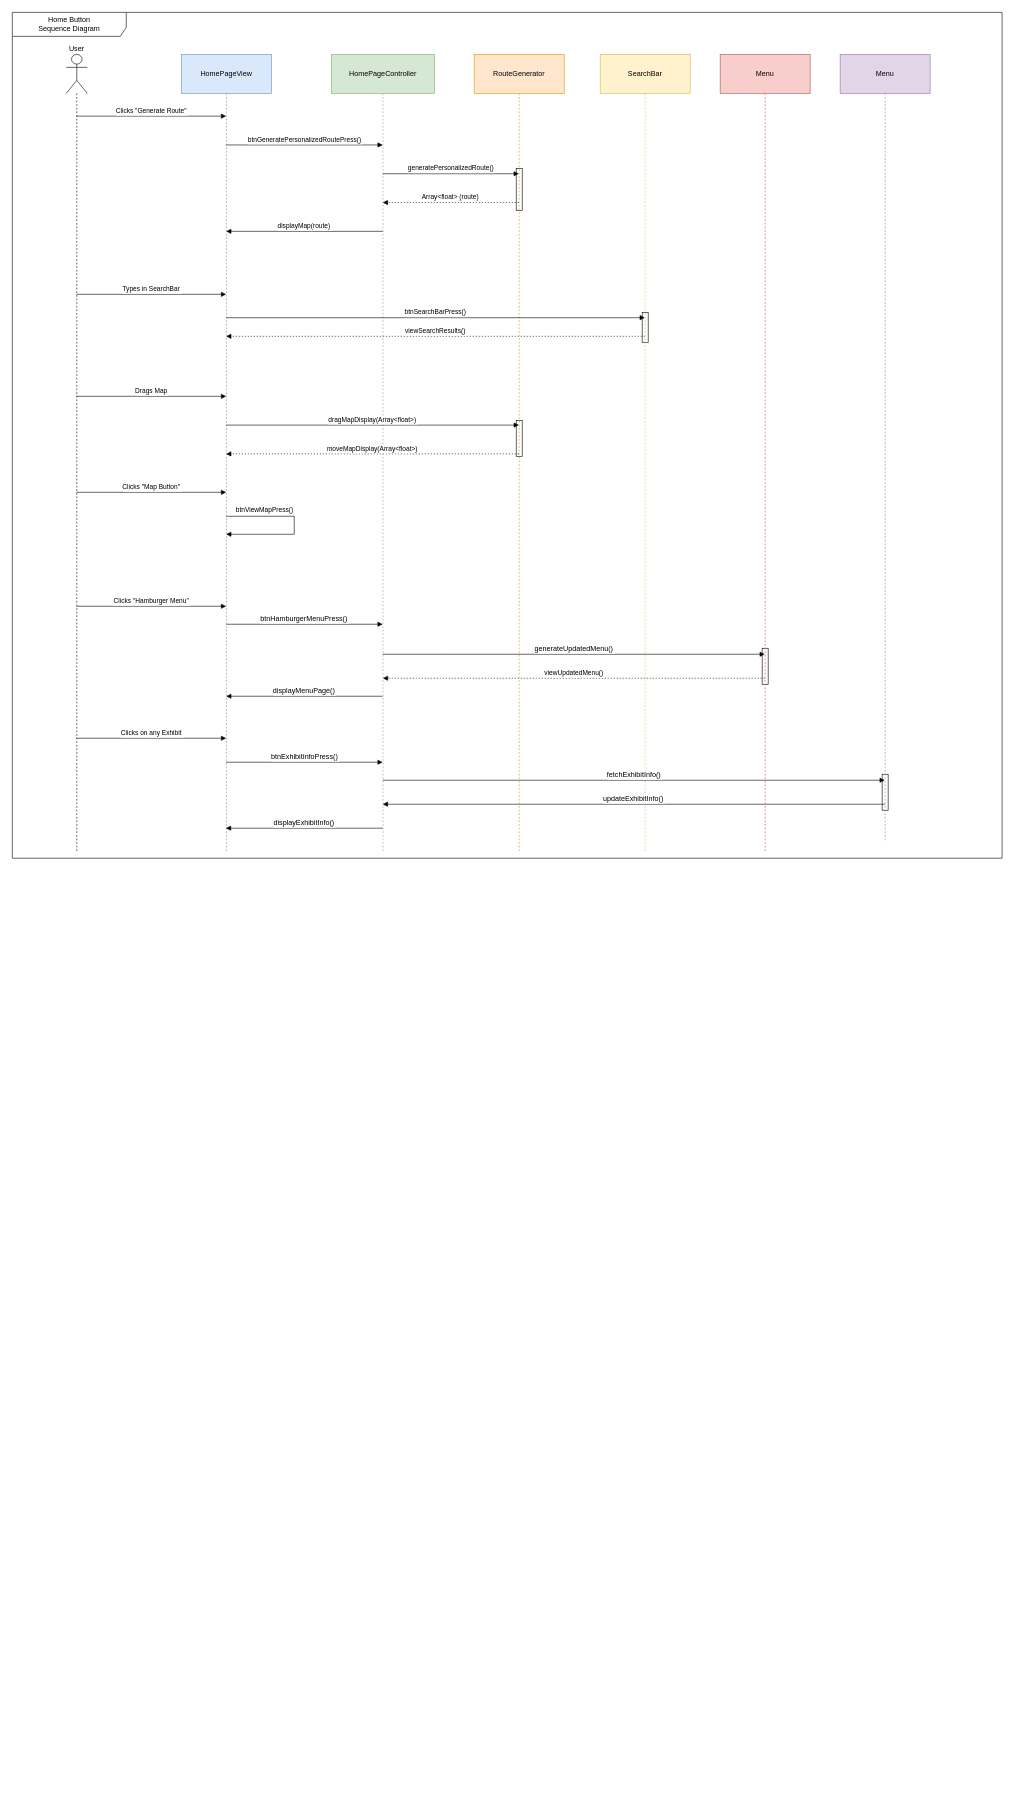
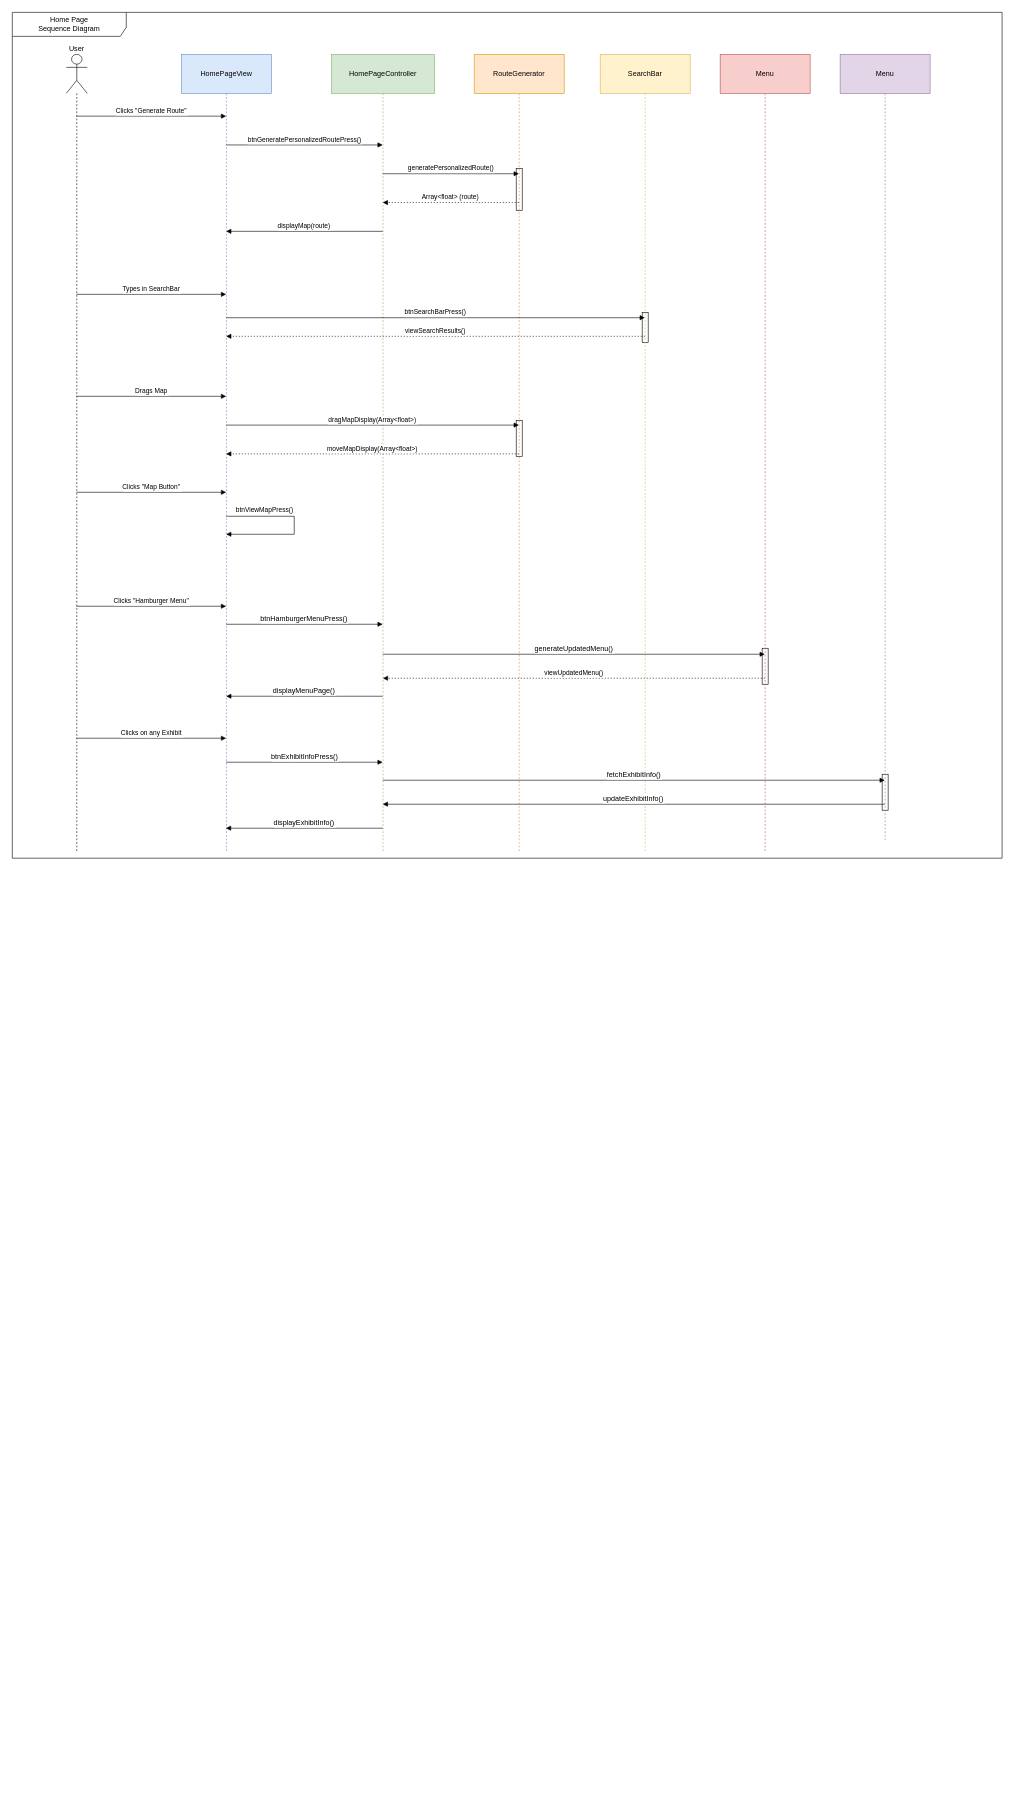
(69, 24) -> (69, 24)
